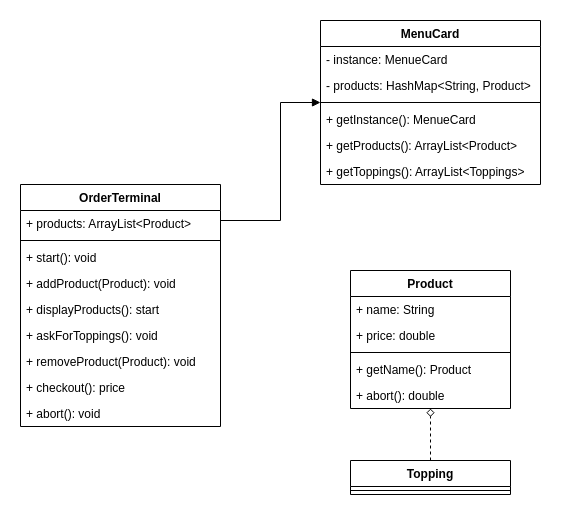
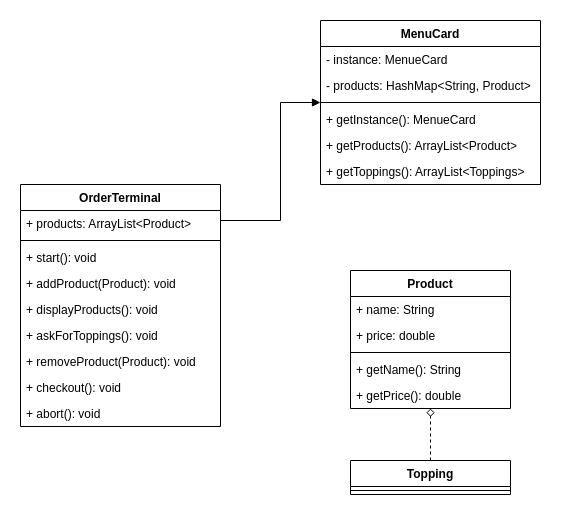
(106, 310) -> (101, 310)
(419, 370) -> (414, 370)
(84, 388) -> (80, 388)
(407, 396) -> (415, 396)
